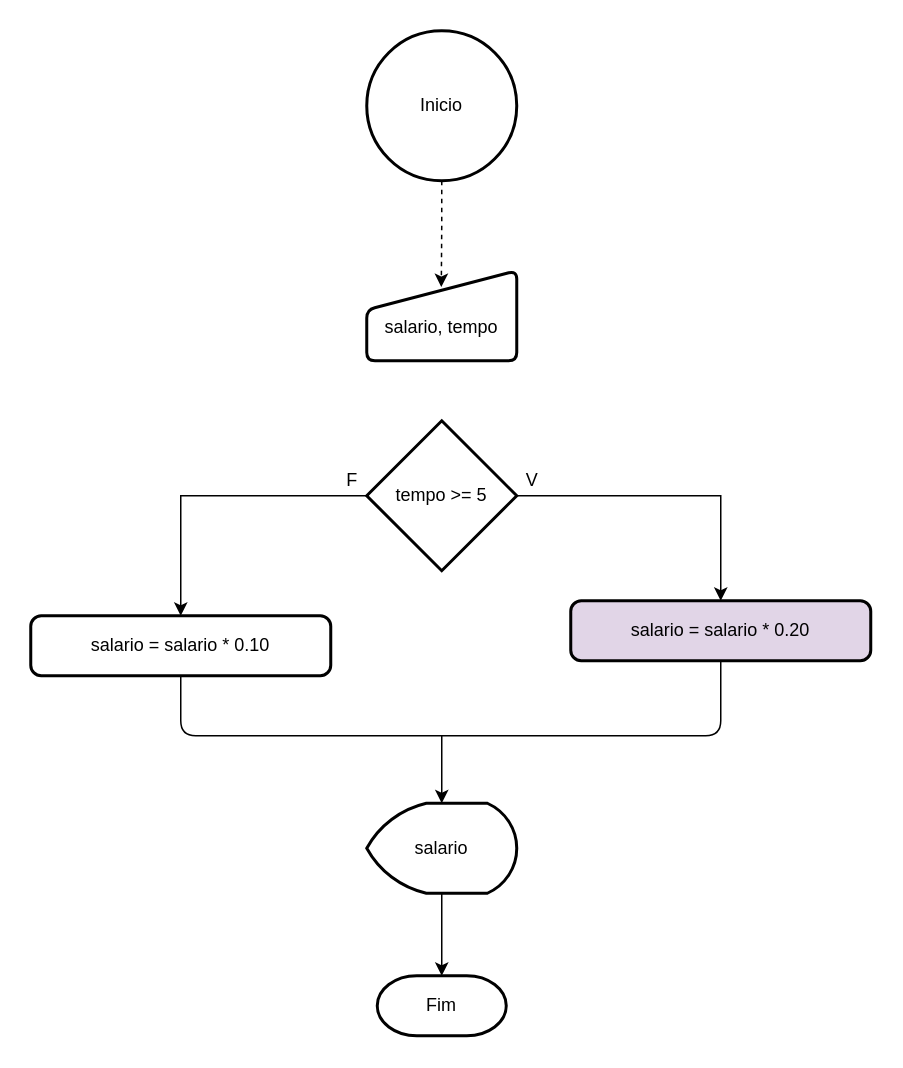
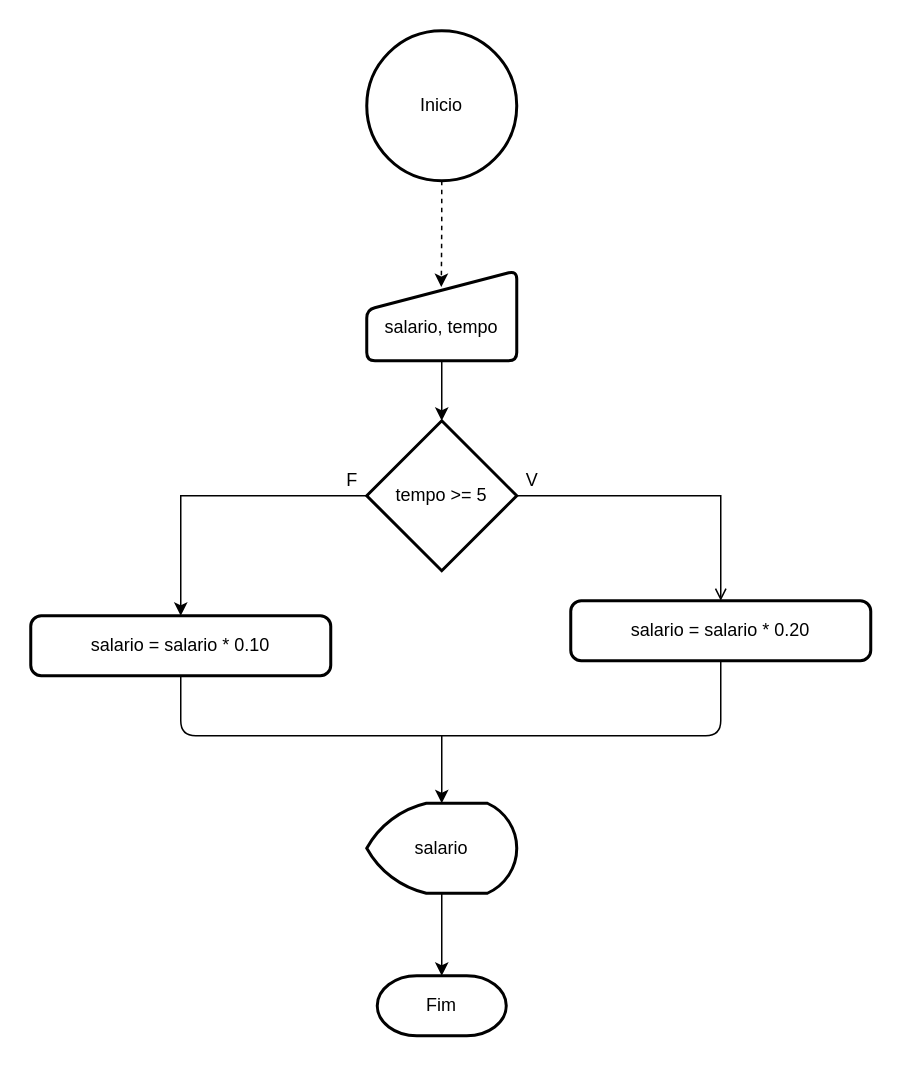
none -> (442, 386)
(721, 589) -> (721, 591)
(721, 631) -> (721, 631)
